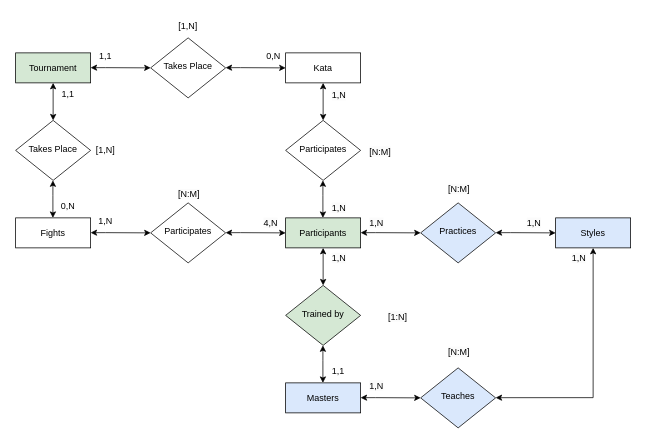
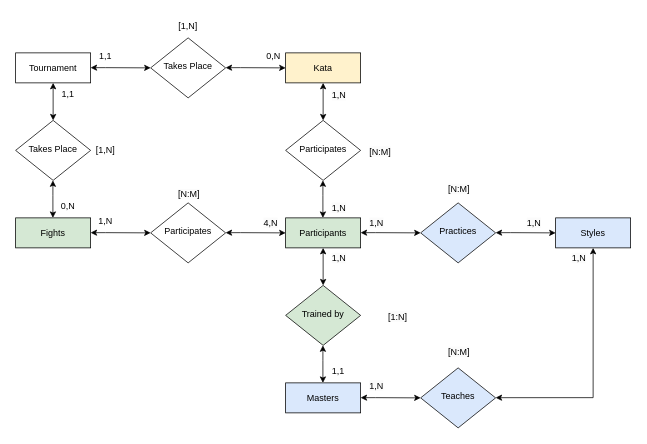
(53, 68) -> (53, 68)
(323, 68) -> (323, 68)
(53, 233) -> (53, 233)
